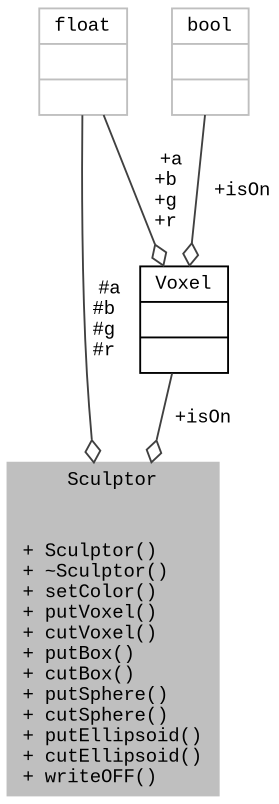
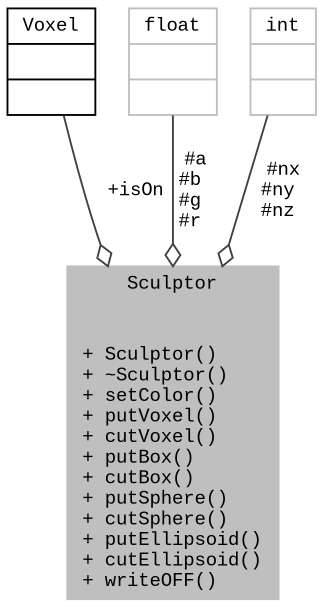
(210, 62) -> none
none -> (283, 62)
(129, 180) -> none
